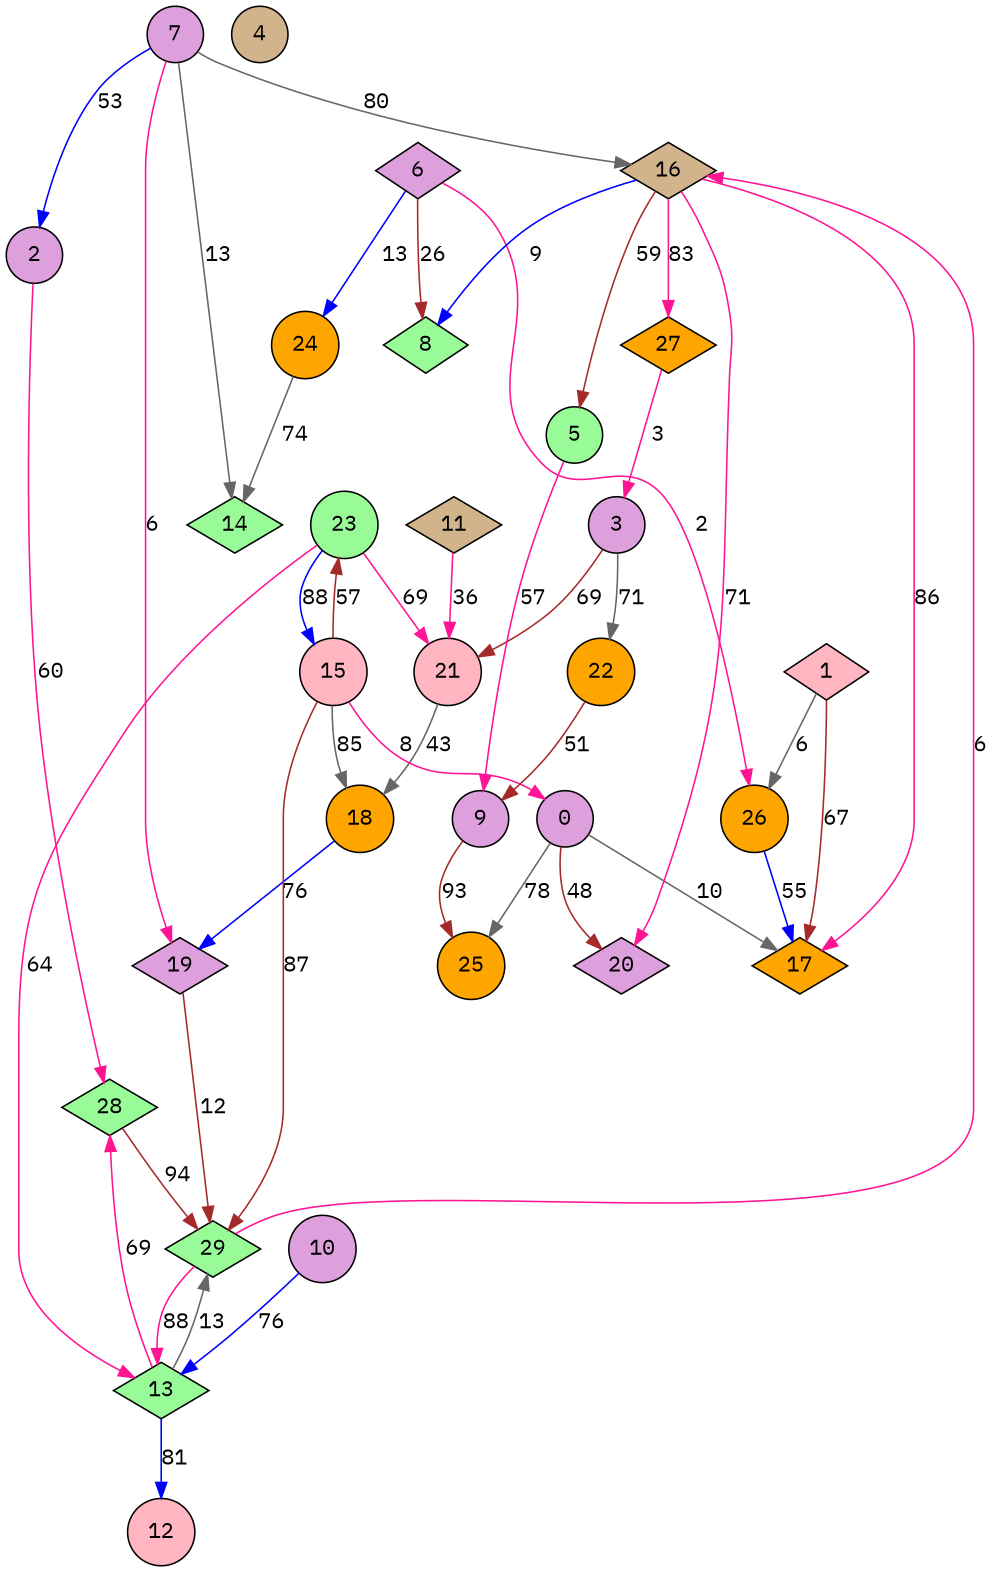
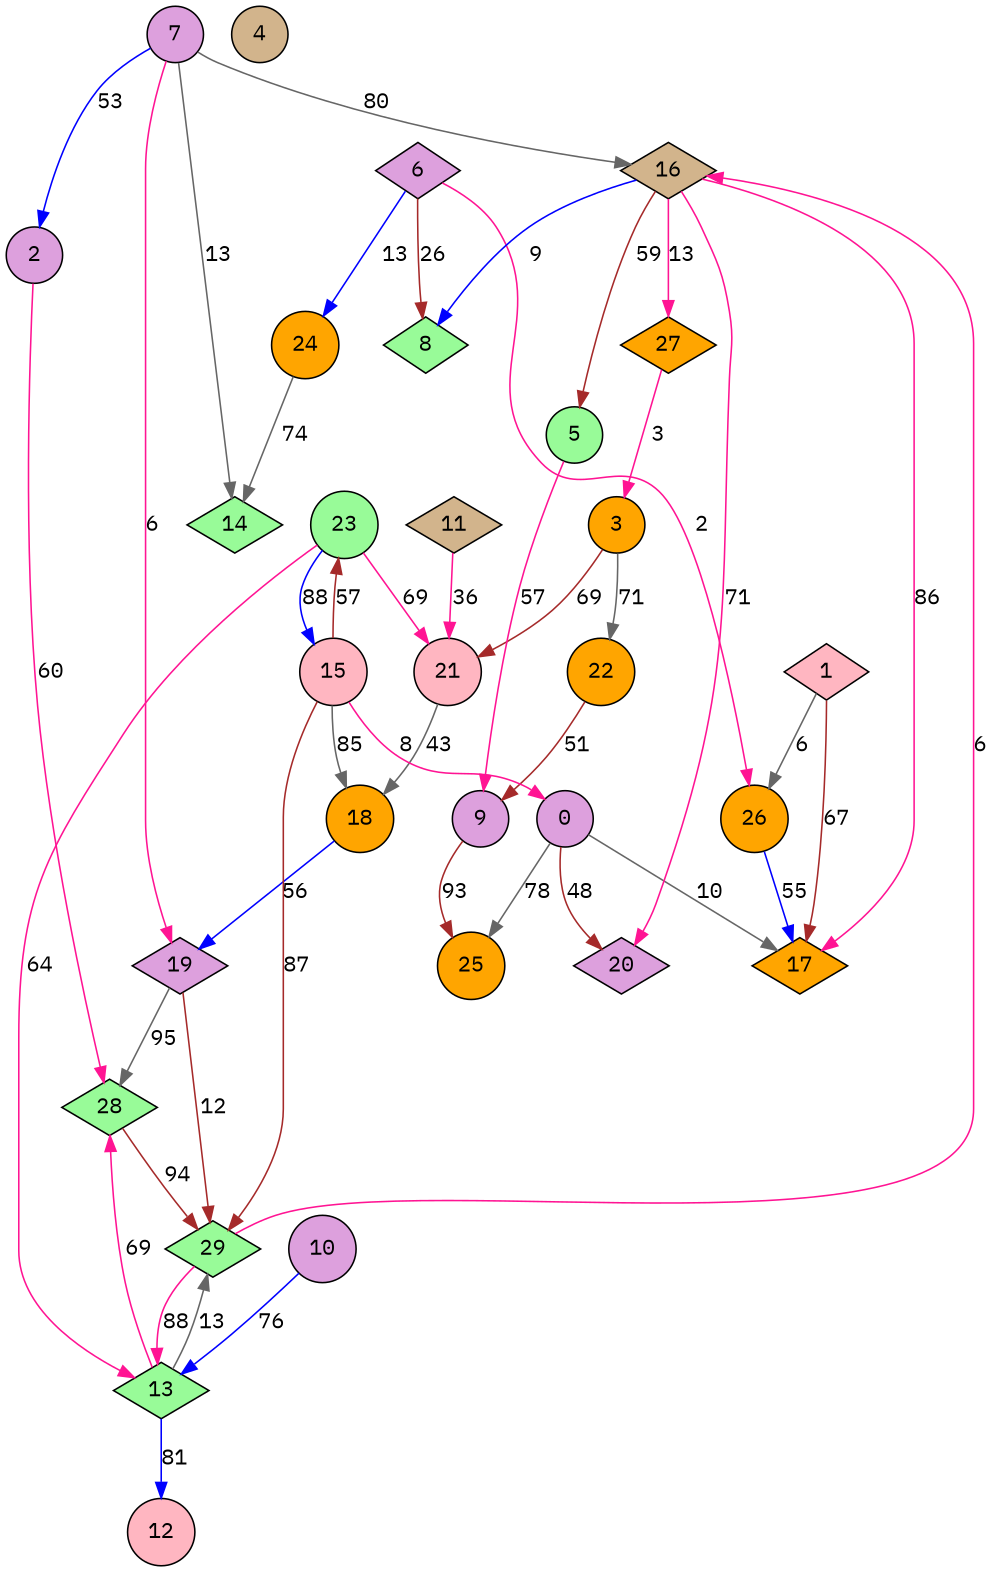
(682, 255) -> (682, 255)
(617, 525) -> (617, 525)
(295, 892) -> (295, 892)
none -> (148, 1029)
